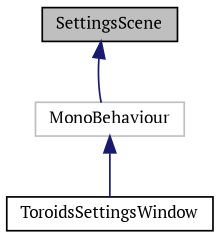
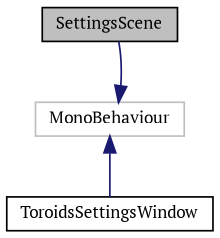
(99, 80) -> (121, 64)
